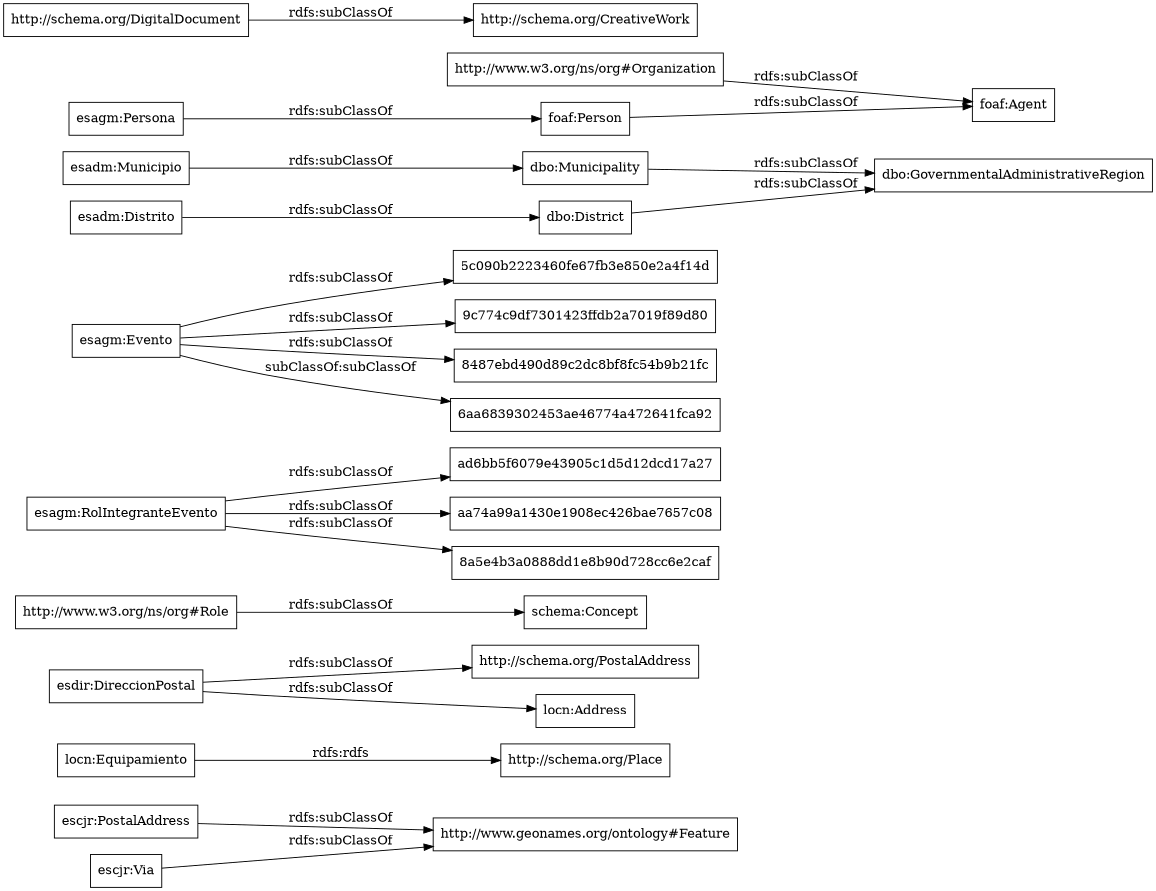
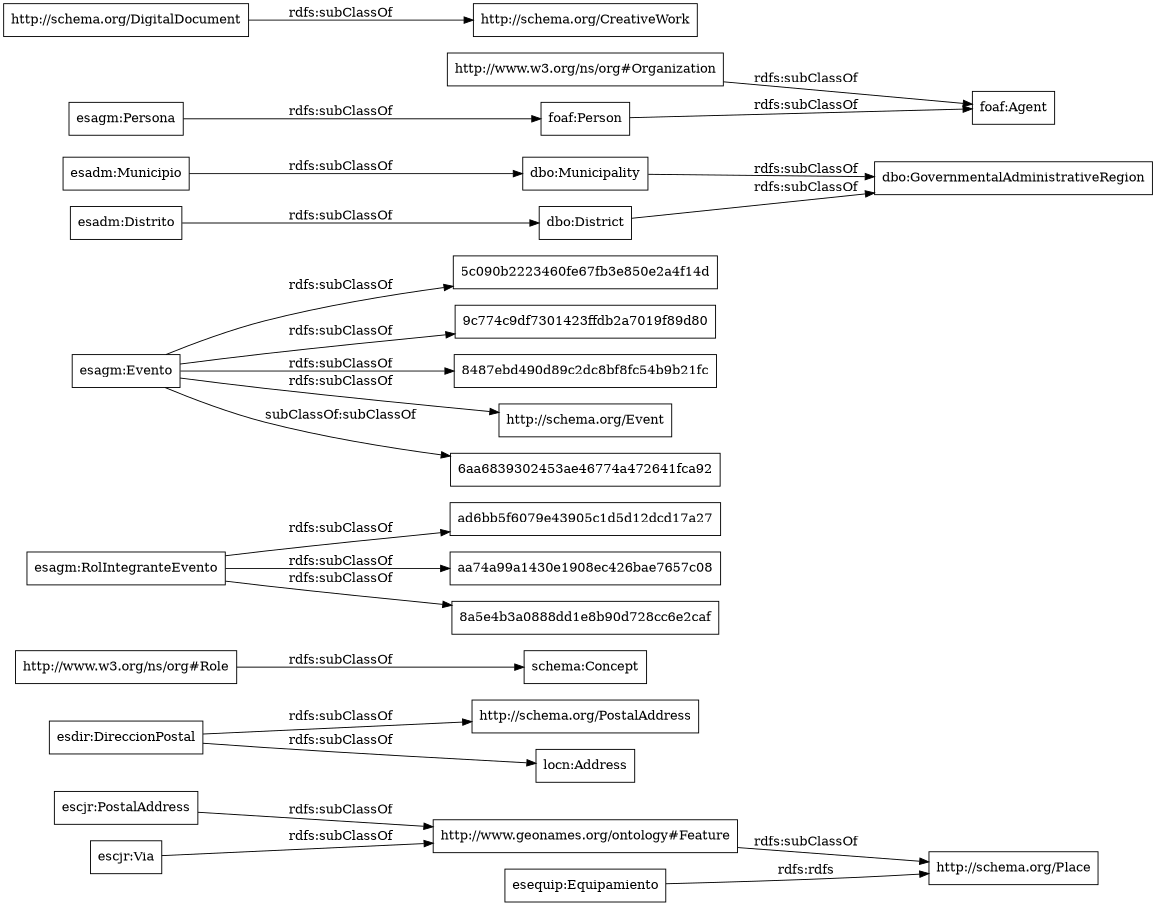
none -> (585, 420)
(126, 760) -> (585, 886)
none -> (829, 854)
